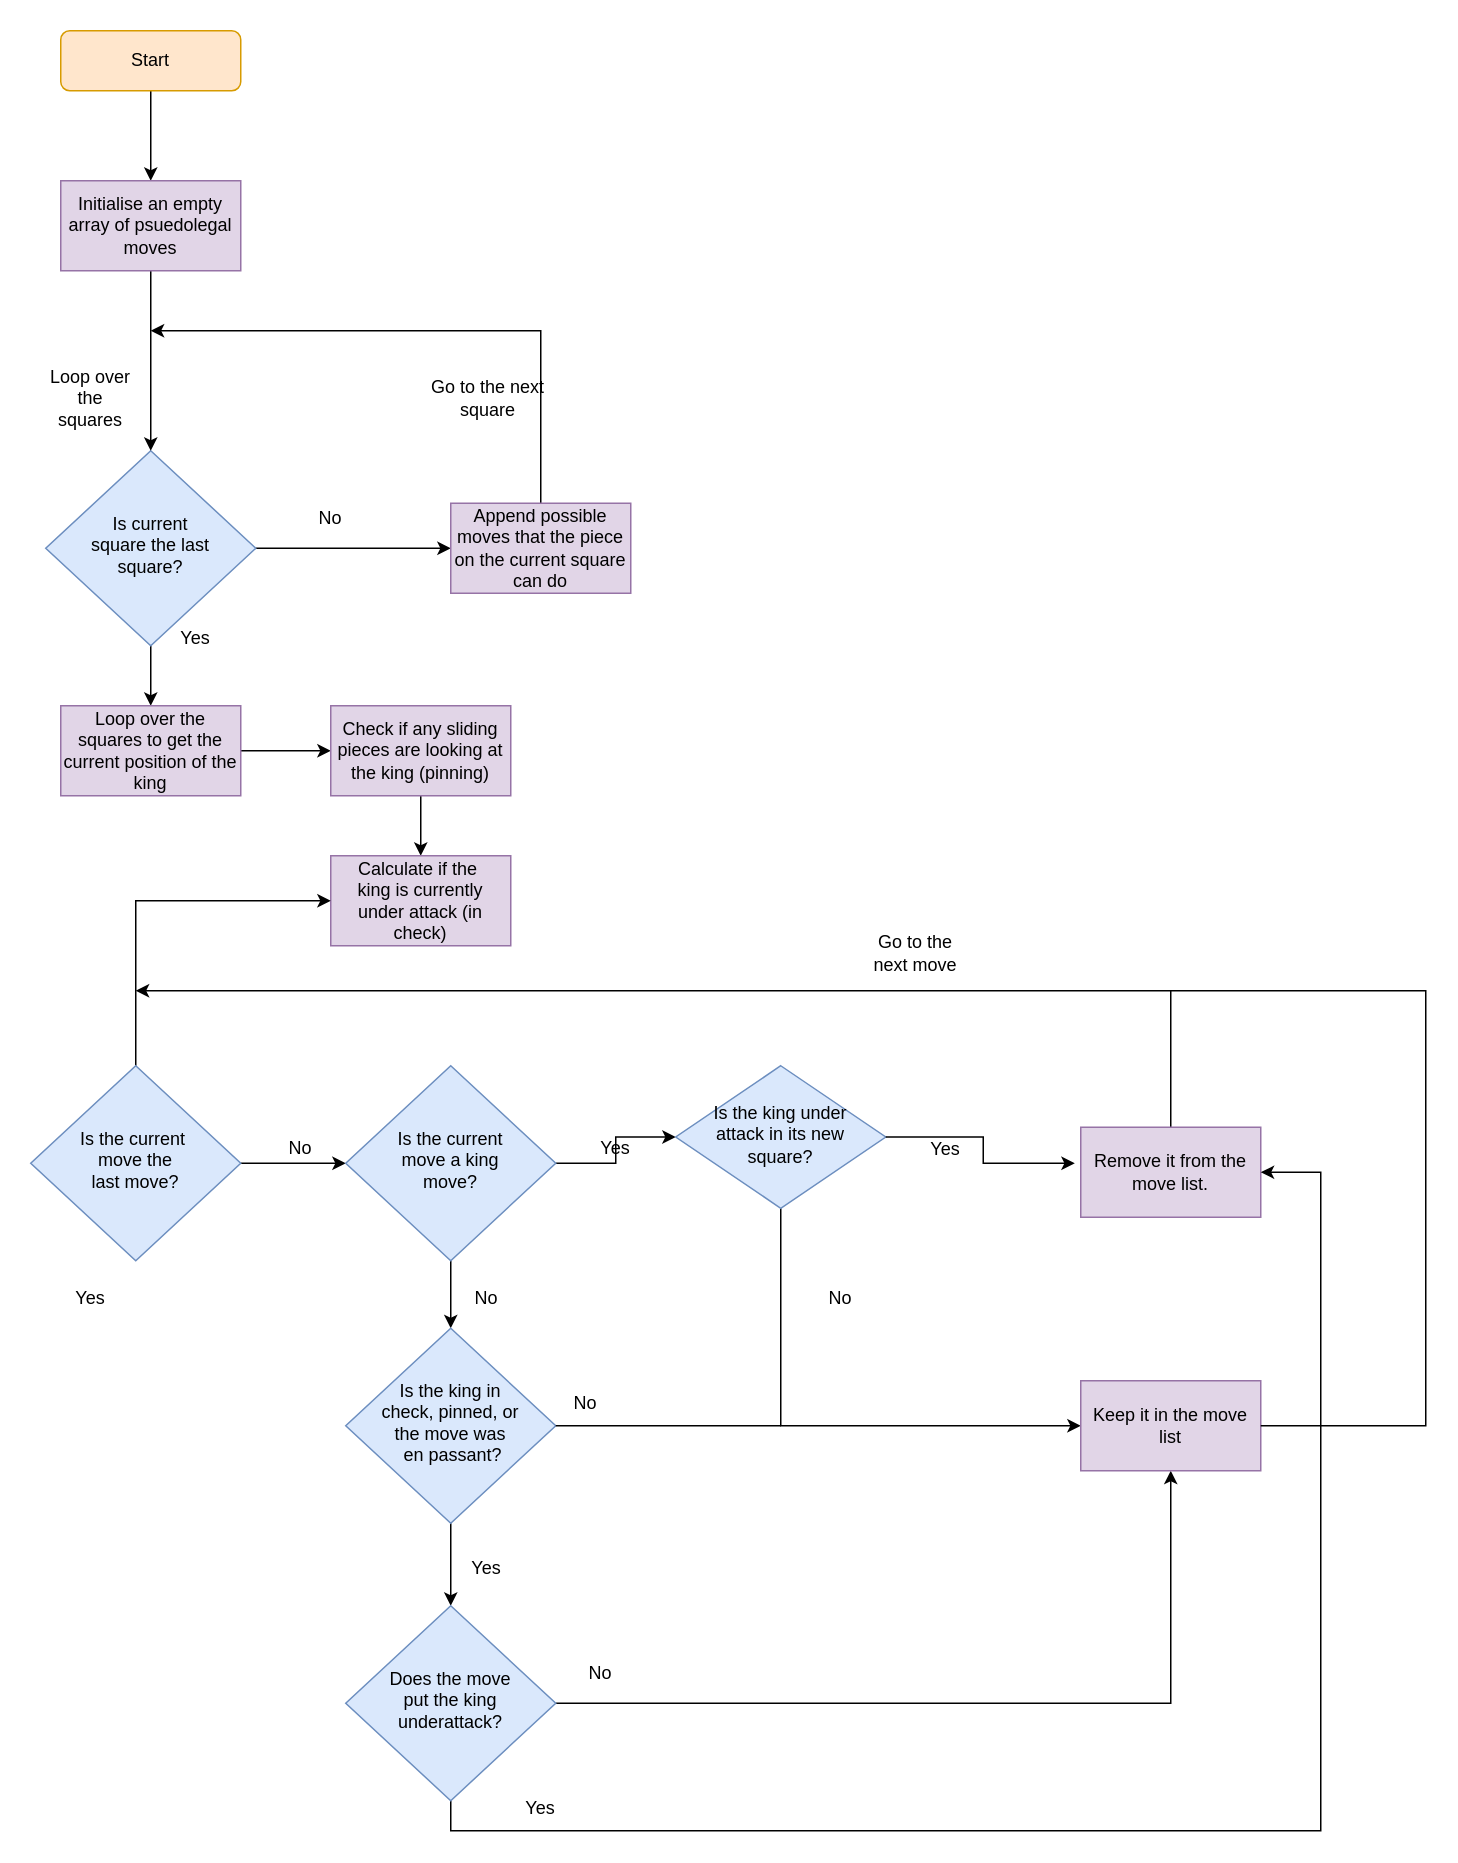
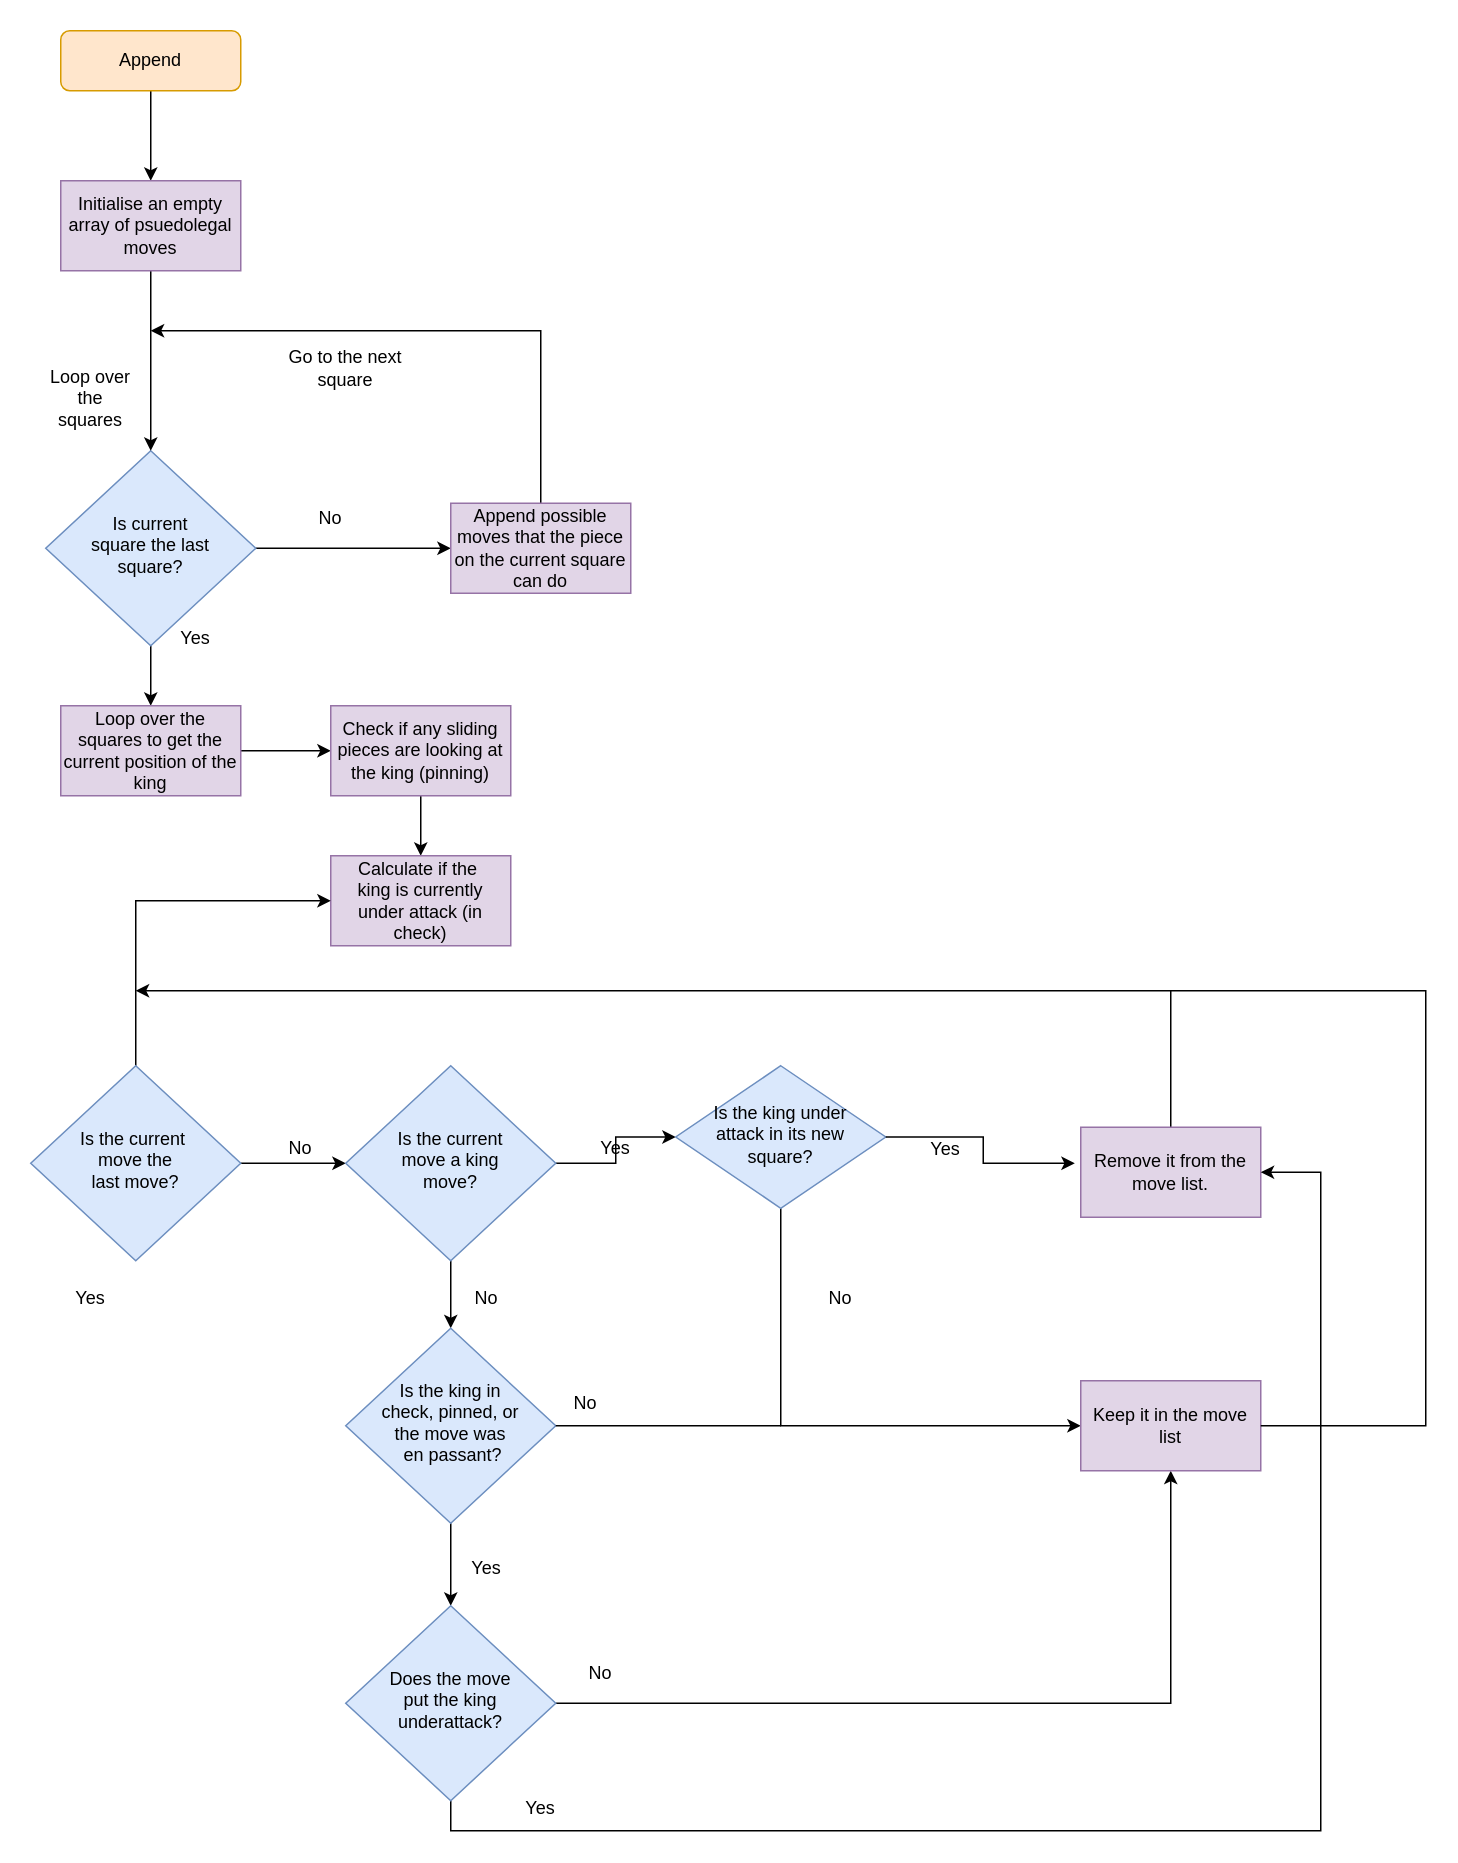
(151, 61) -> (151, 61)
(488, 398) -> (346, 368)
(916, 953) -> none
